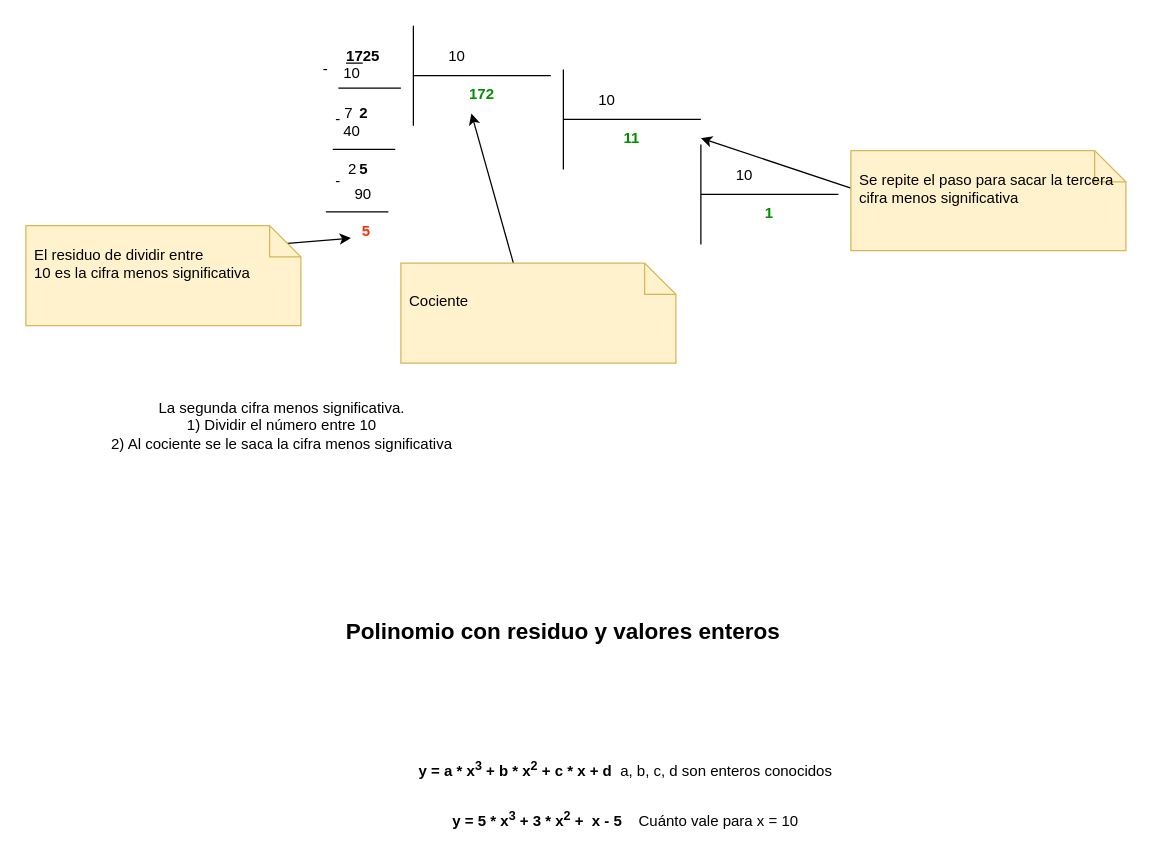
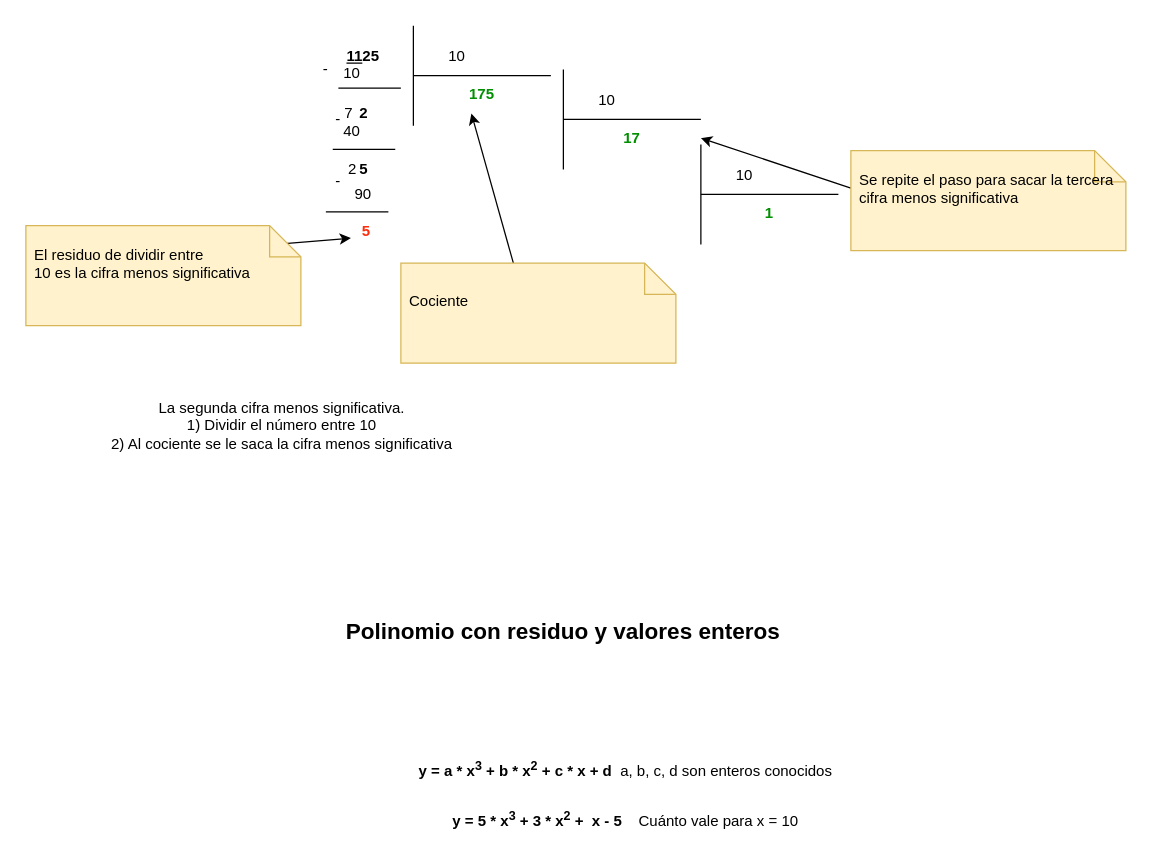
(363, 57) -> (363, 57)
(482, 94) -> (482, 94)
(632, 138) -> (632, 138)
